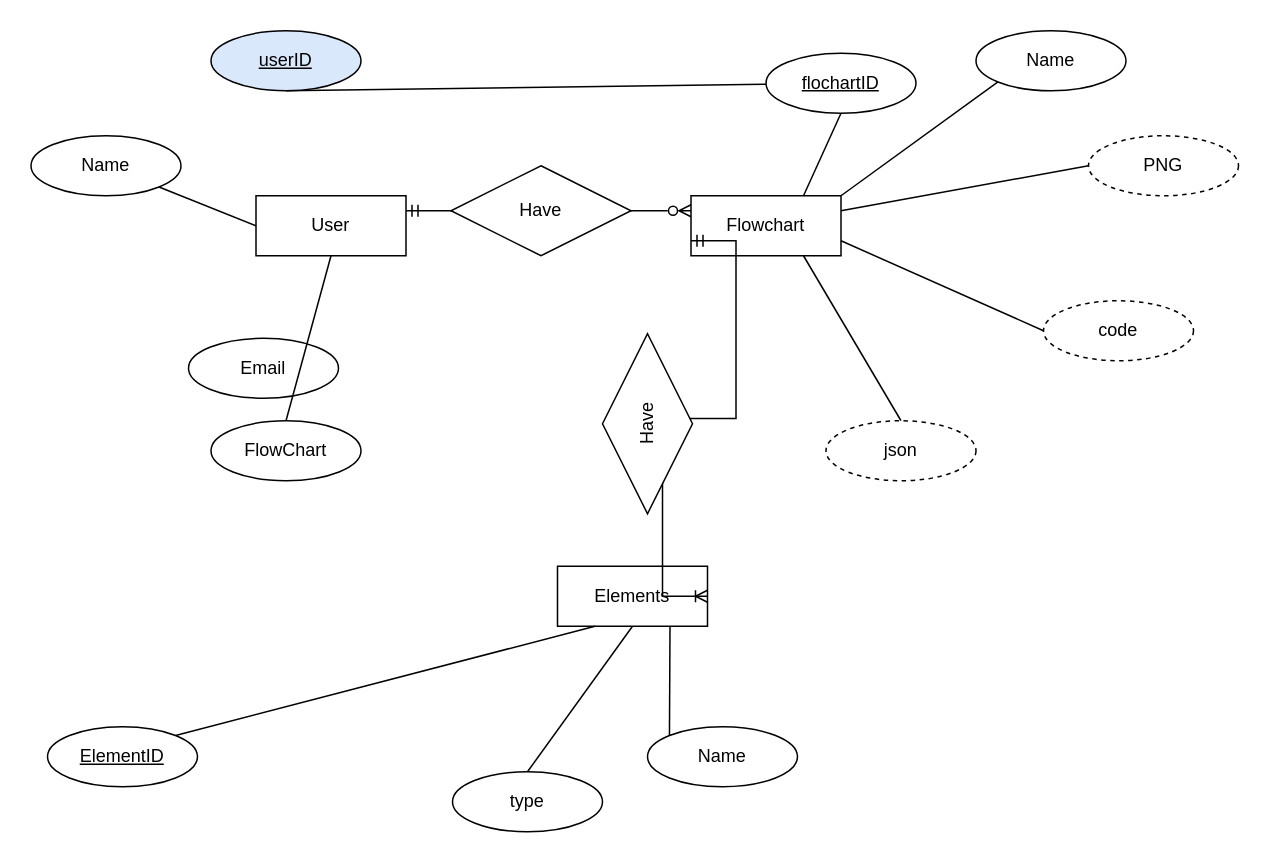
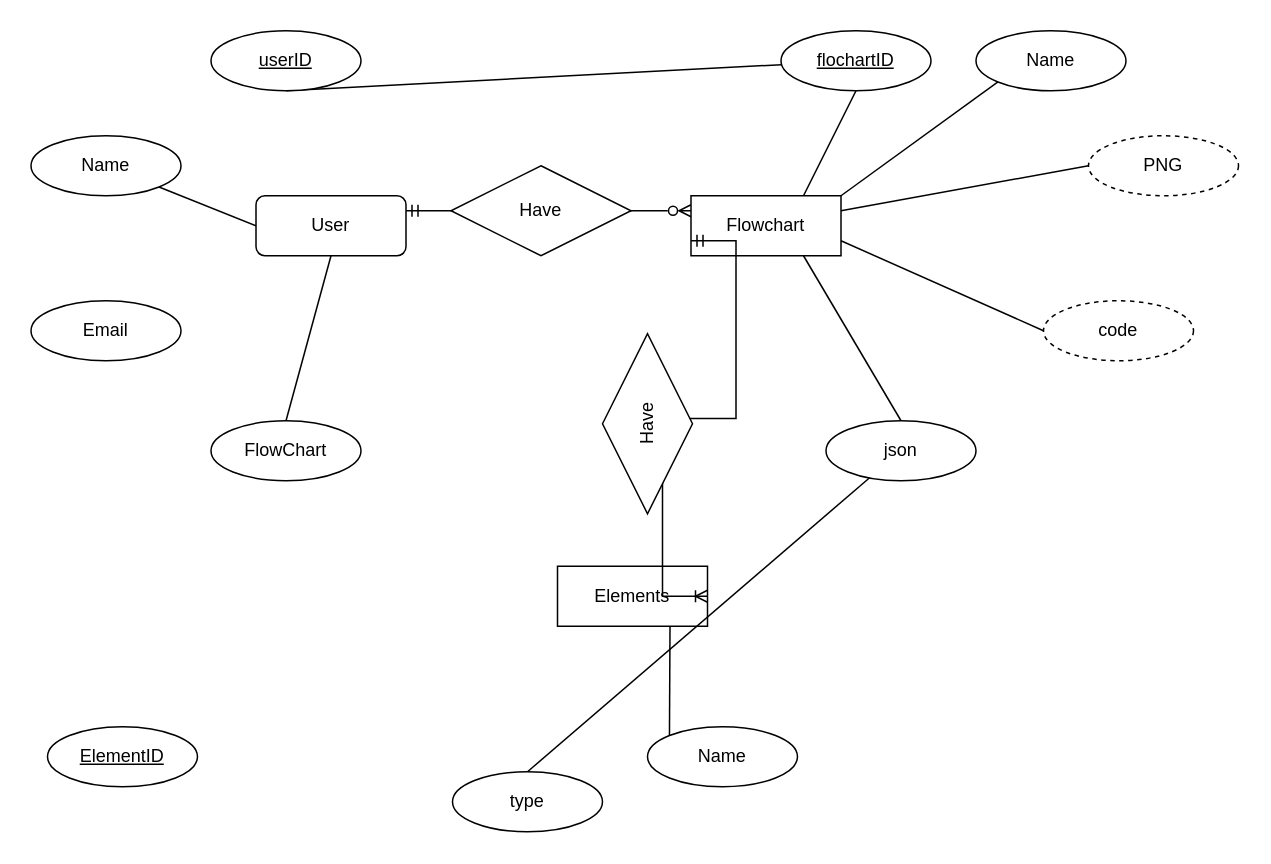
(286, 61) -> (286, 61)
(841, 83) -> (856, 61)
(331, 226) -> (331, 226)
(263, 368) -> (106, 331)
(901, 451) -> (901, 451)
(385, 681) -> none
(579, 699) -> (698, 625)
